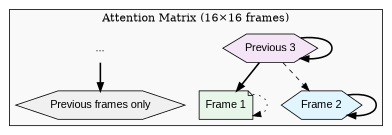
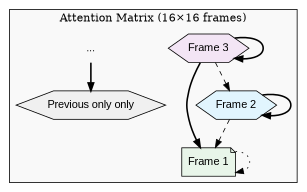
(270, 48) -> (209, 48)
(100, 105) -> (91, 105)
none -> (224, 130)
